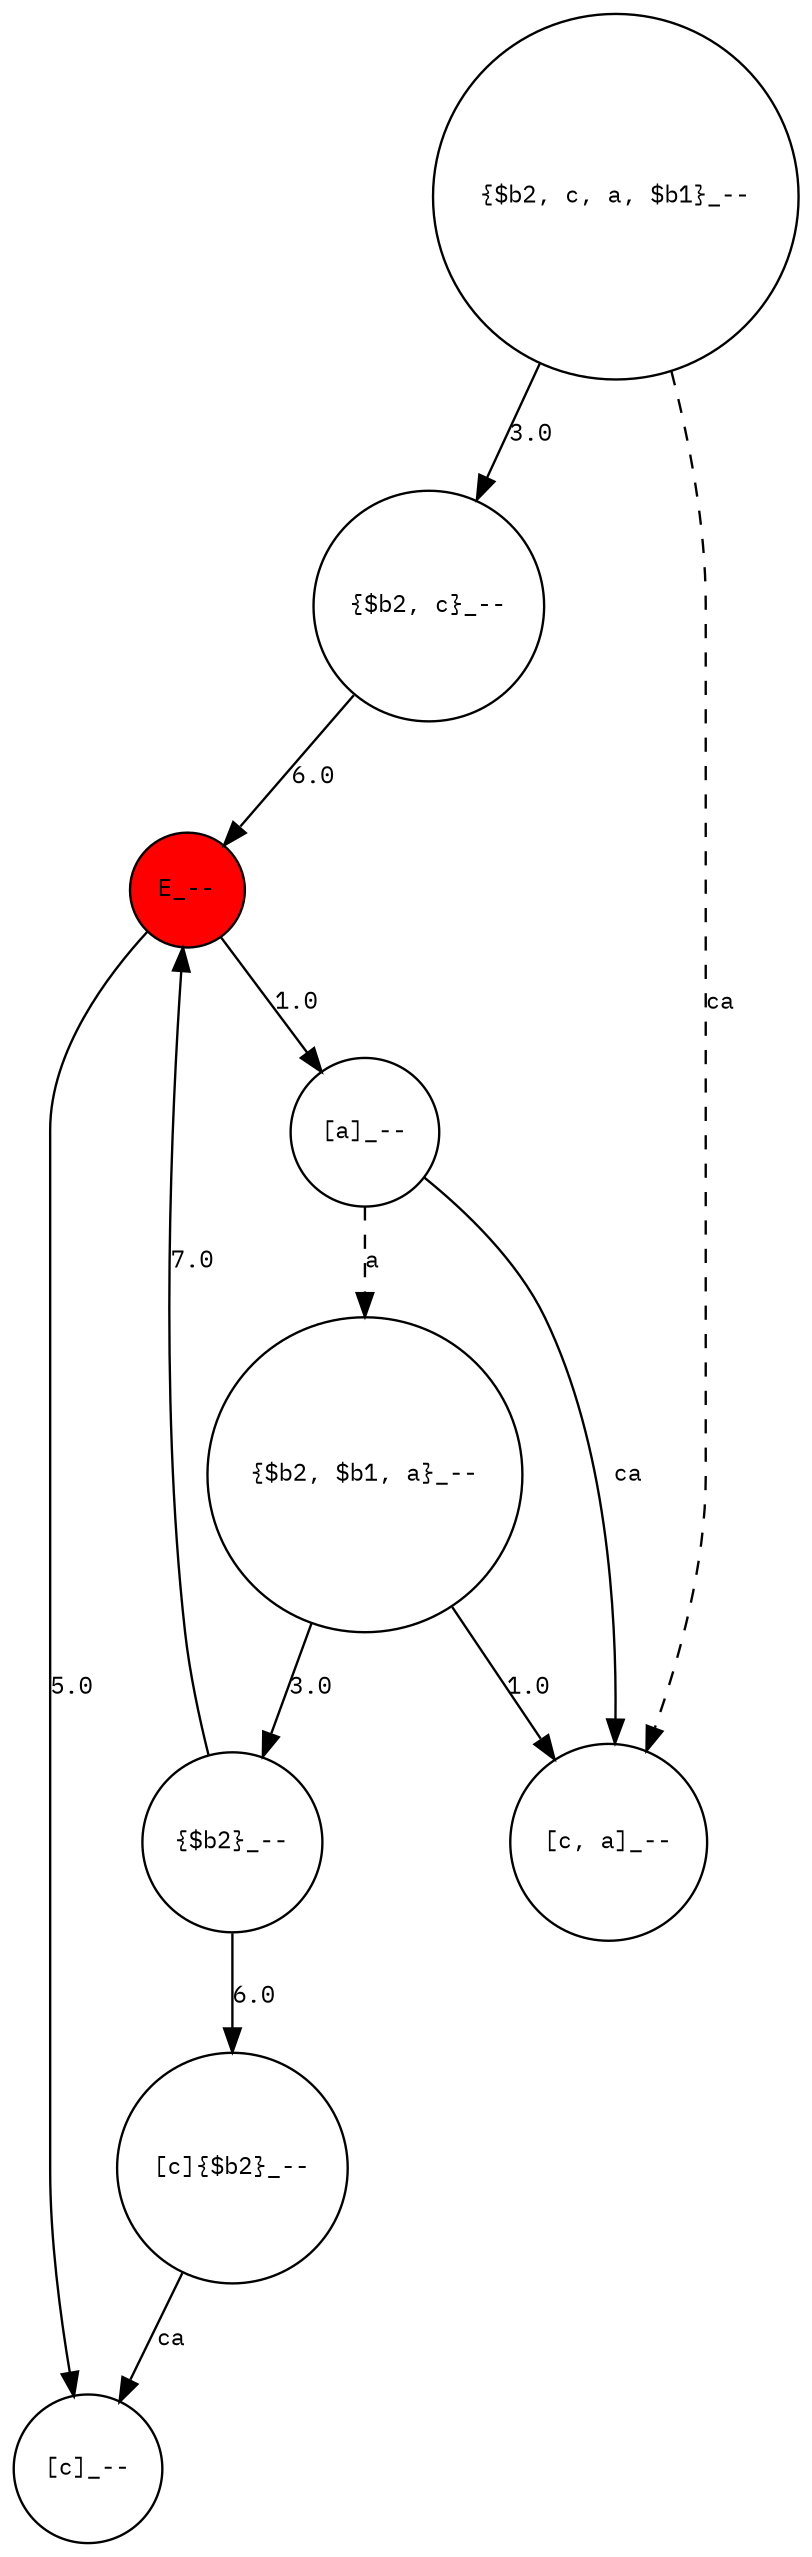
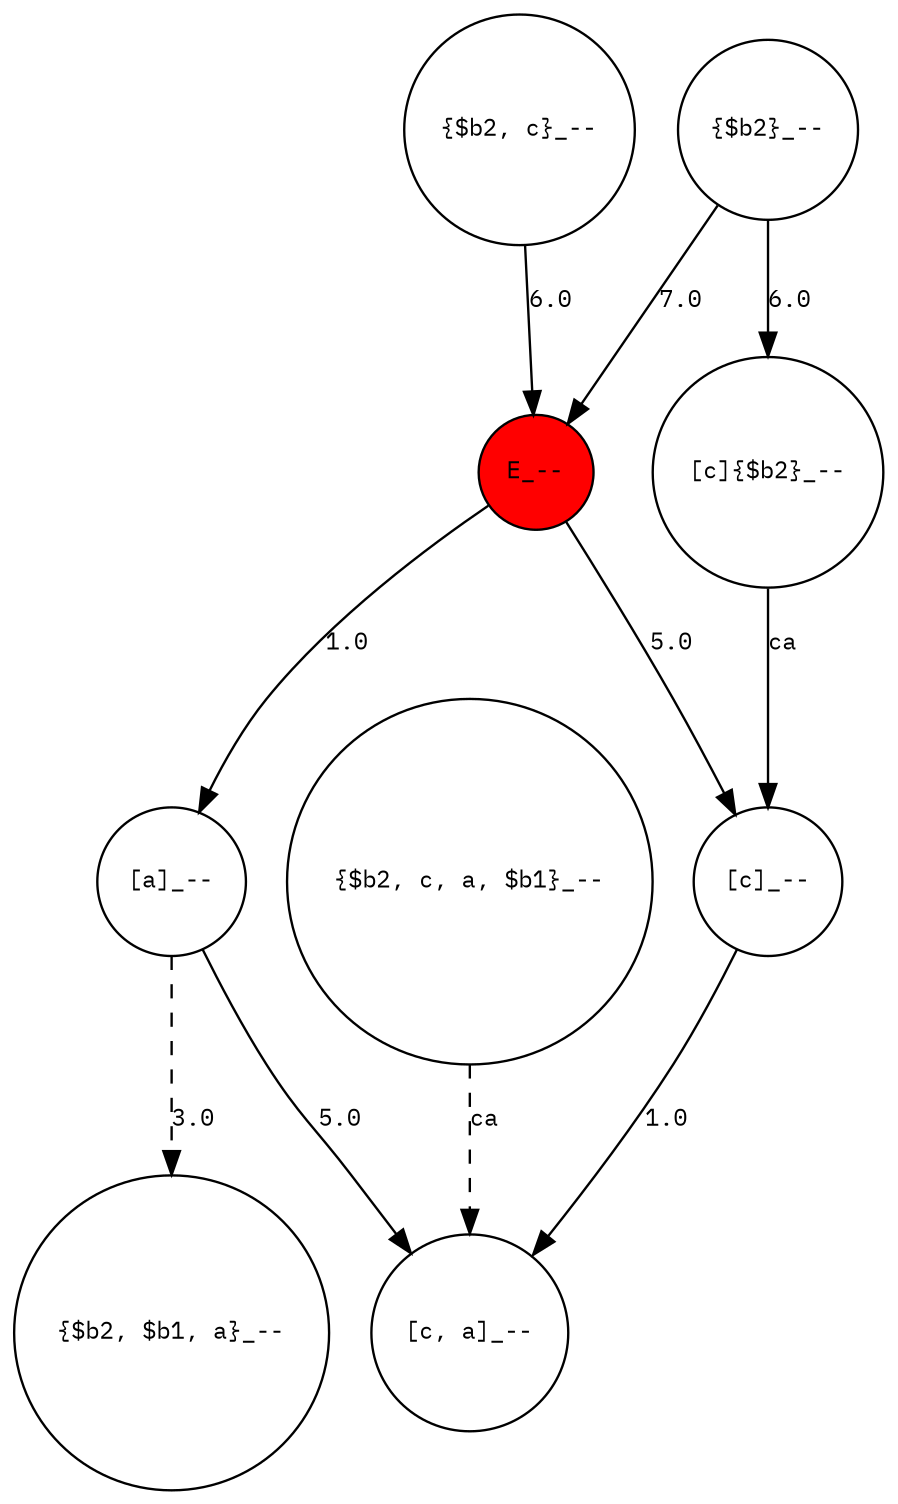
(513, 421) -> none
(373, 1262) -> (194, 1120)
(629, 1475) -> (341, 1120)
(496, 1673) -> (651, 1098)
(291, 1679) -> none
